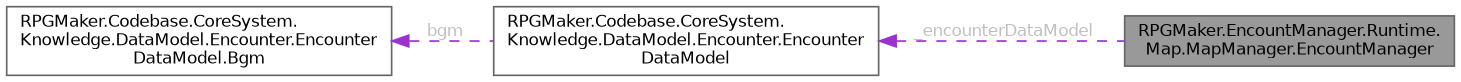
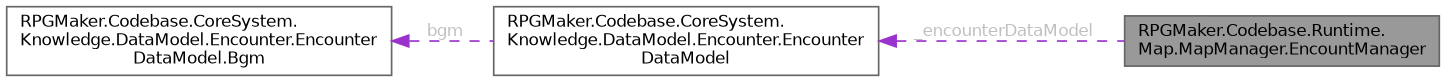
(1290, 41) -> (1282, 41)
